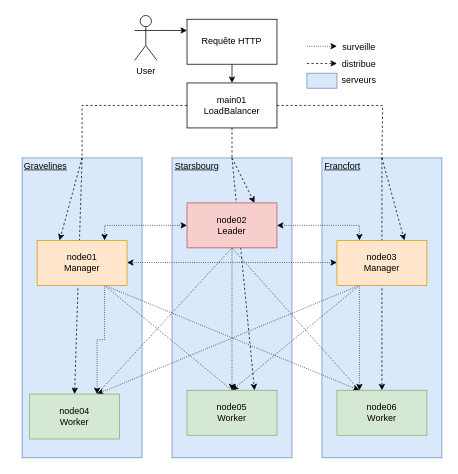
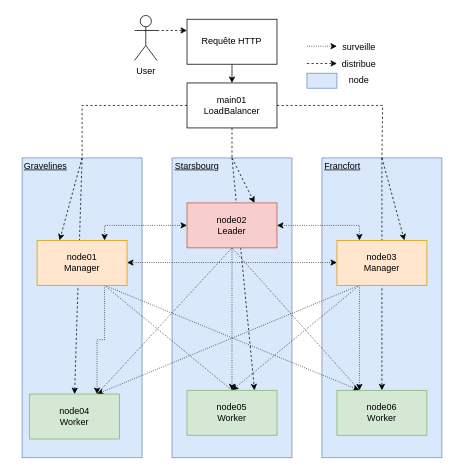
(169, 30) -> (169, 30)
(359, 81) -> (359, 81)
